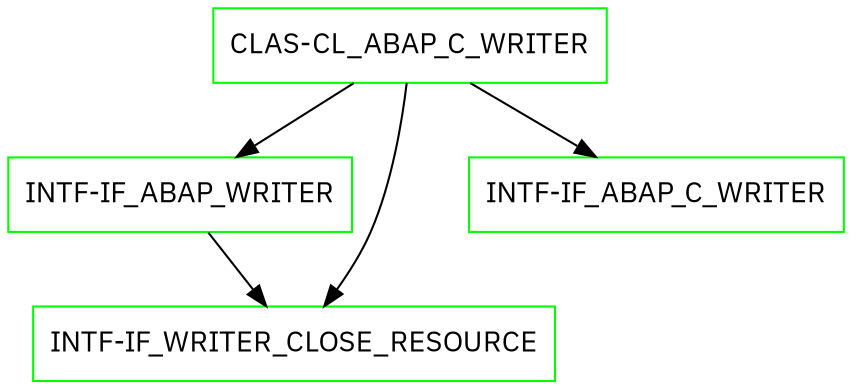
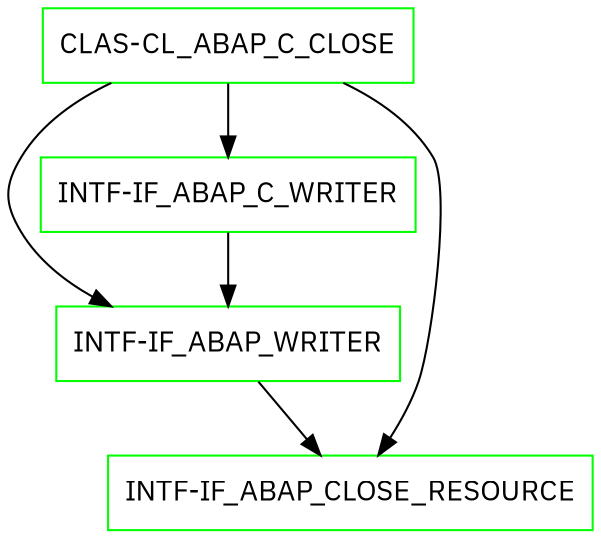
(410, 46) -> (228, 46)
none -> (228, 259)
(294, 344) -> (350, 493)
